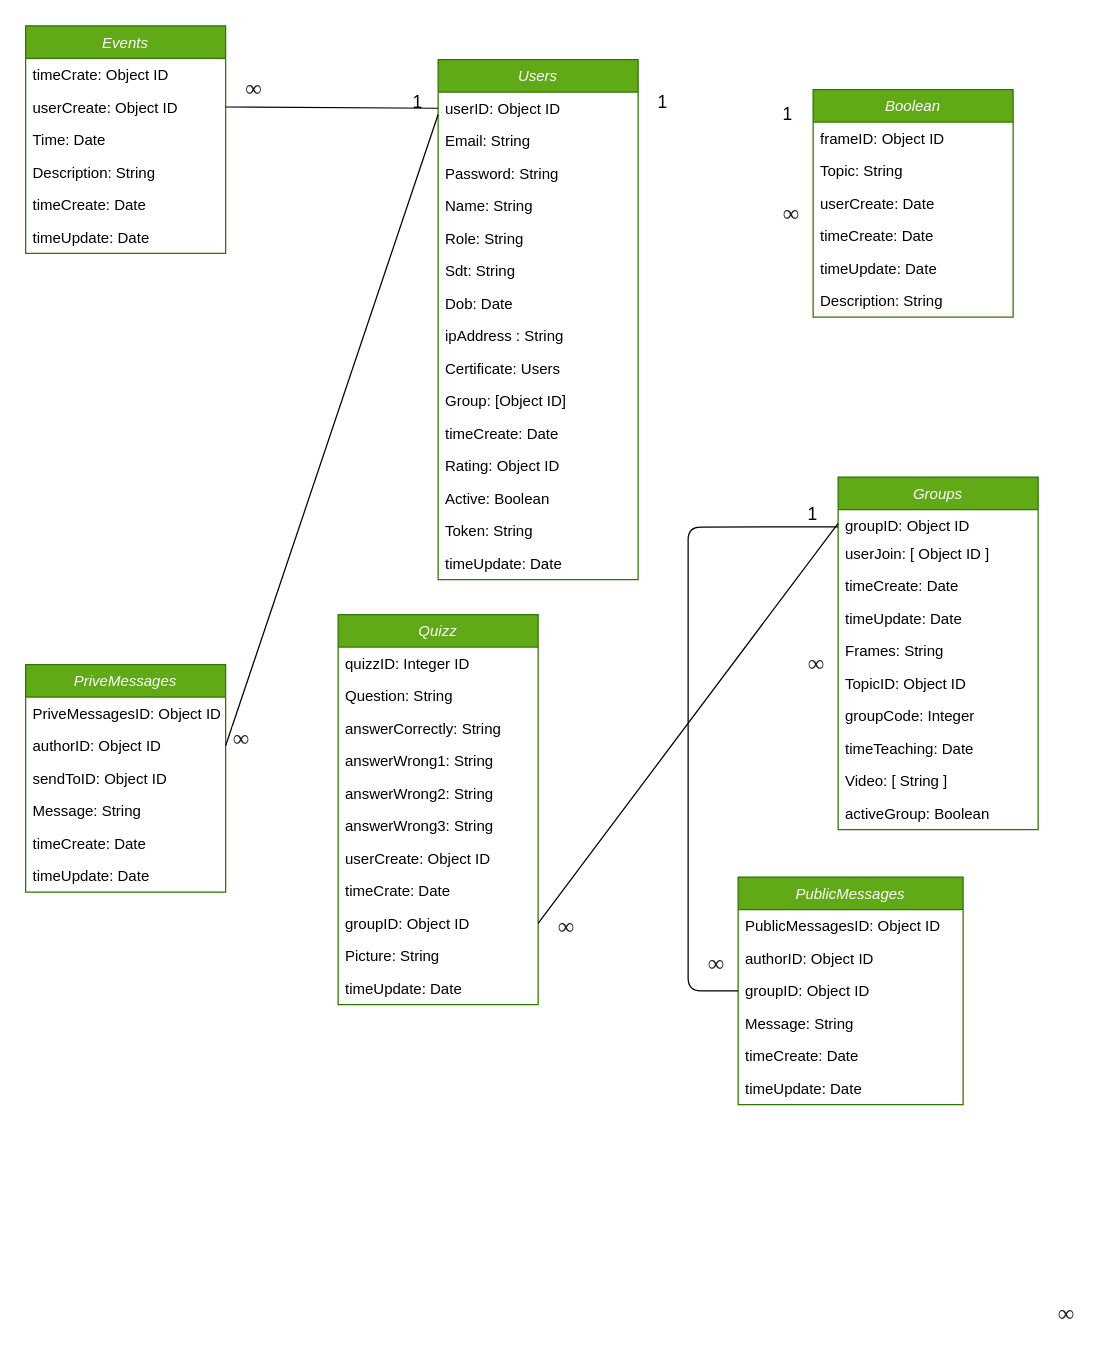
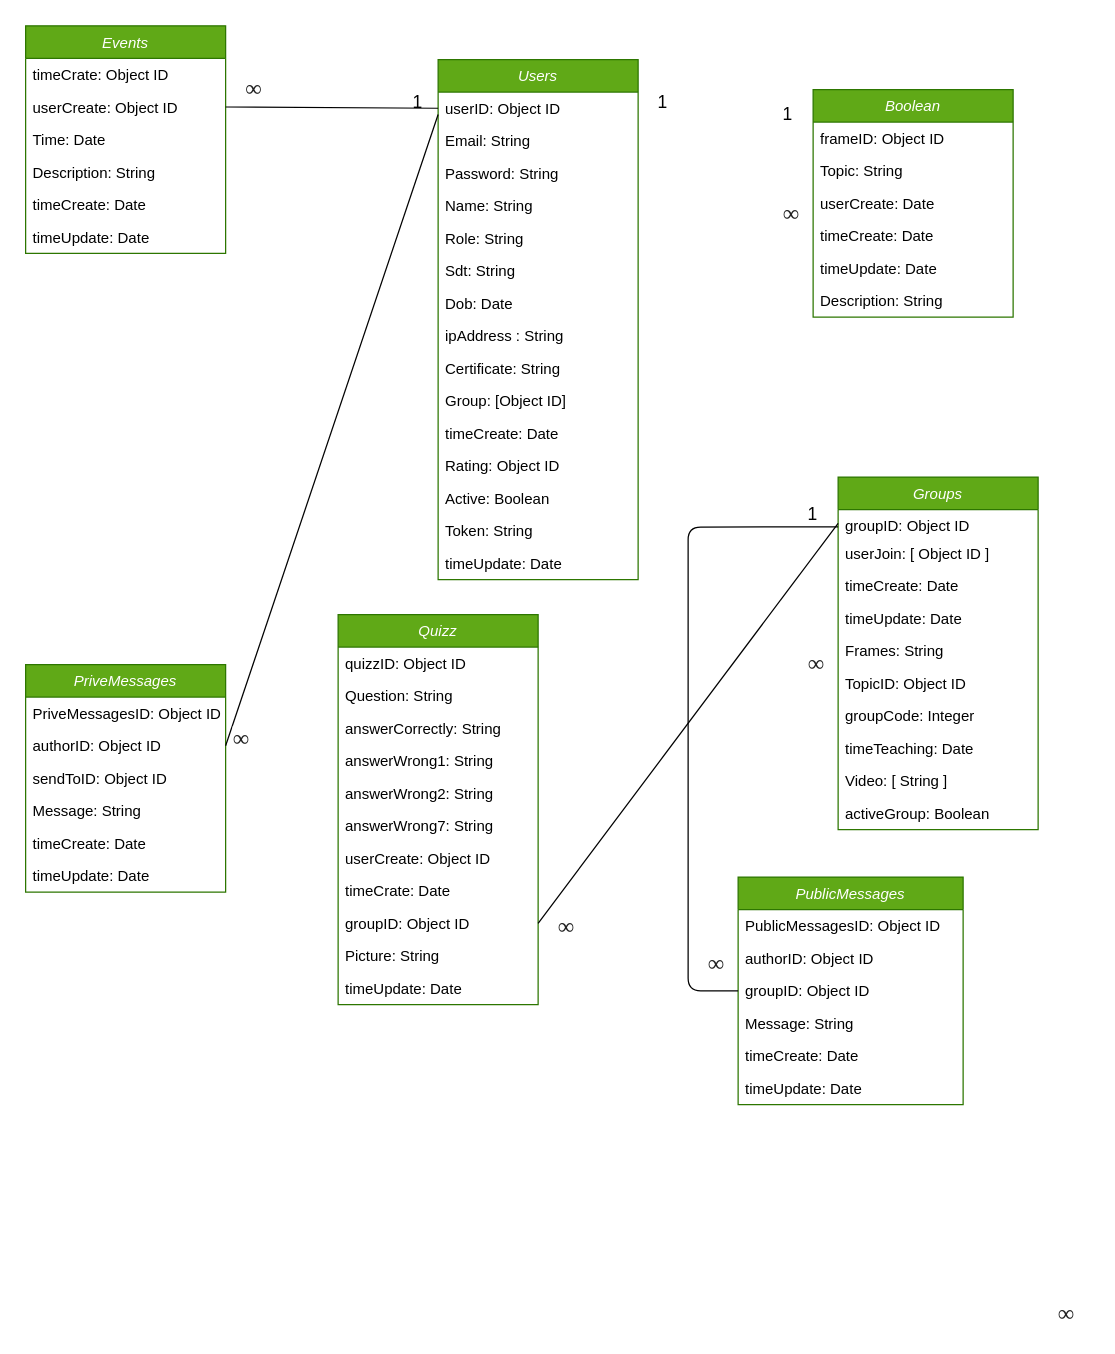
(513, 369) -> (515, 369)
(419, 664) -> (415, 664)
(423, 826) -> (423, 826)
